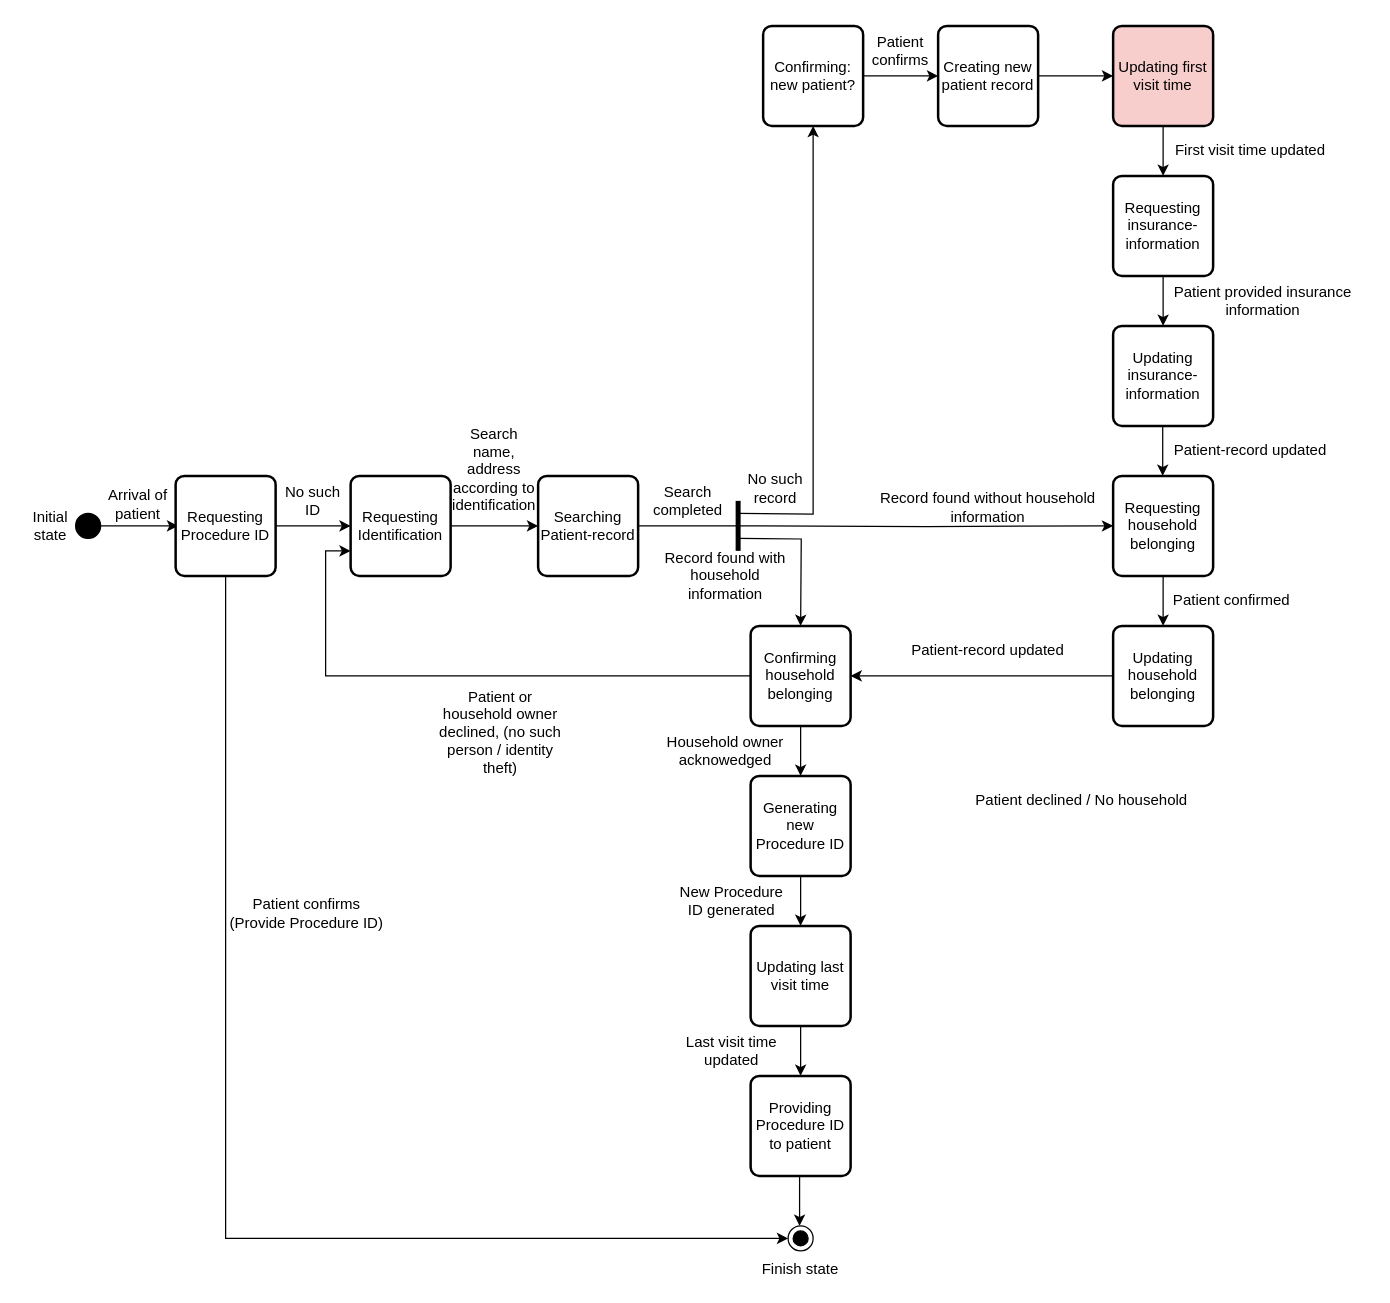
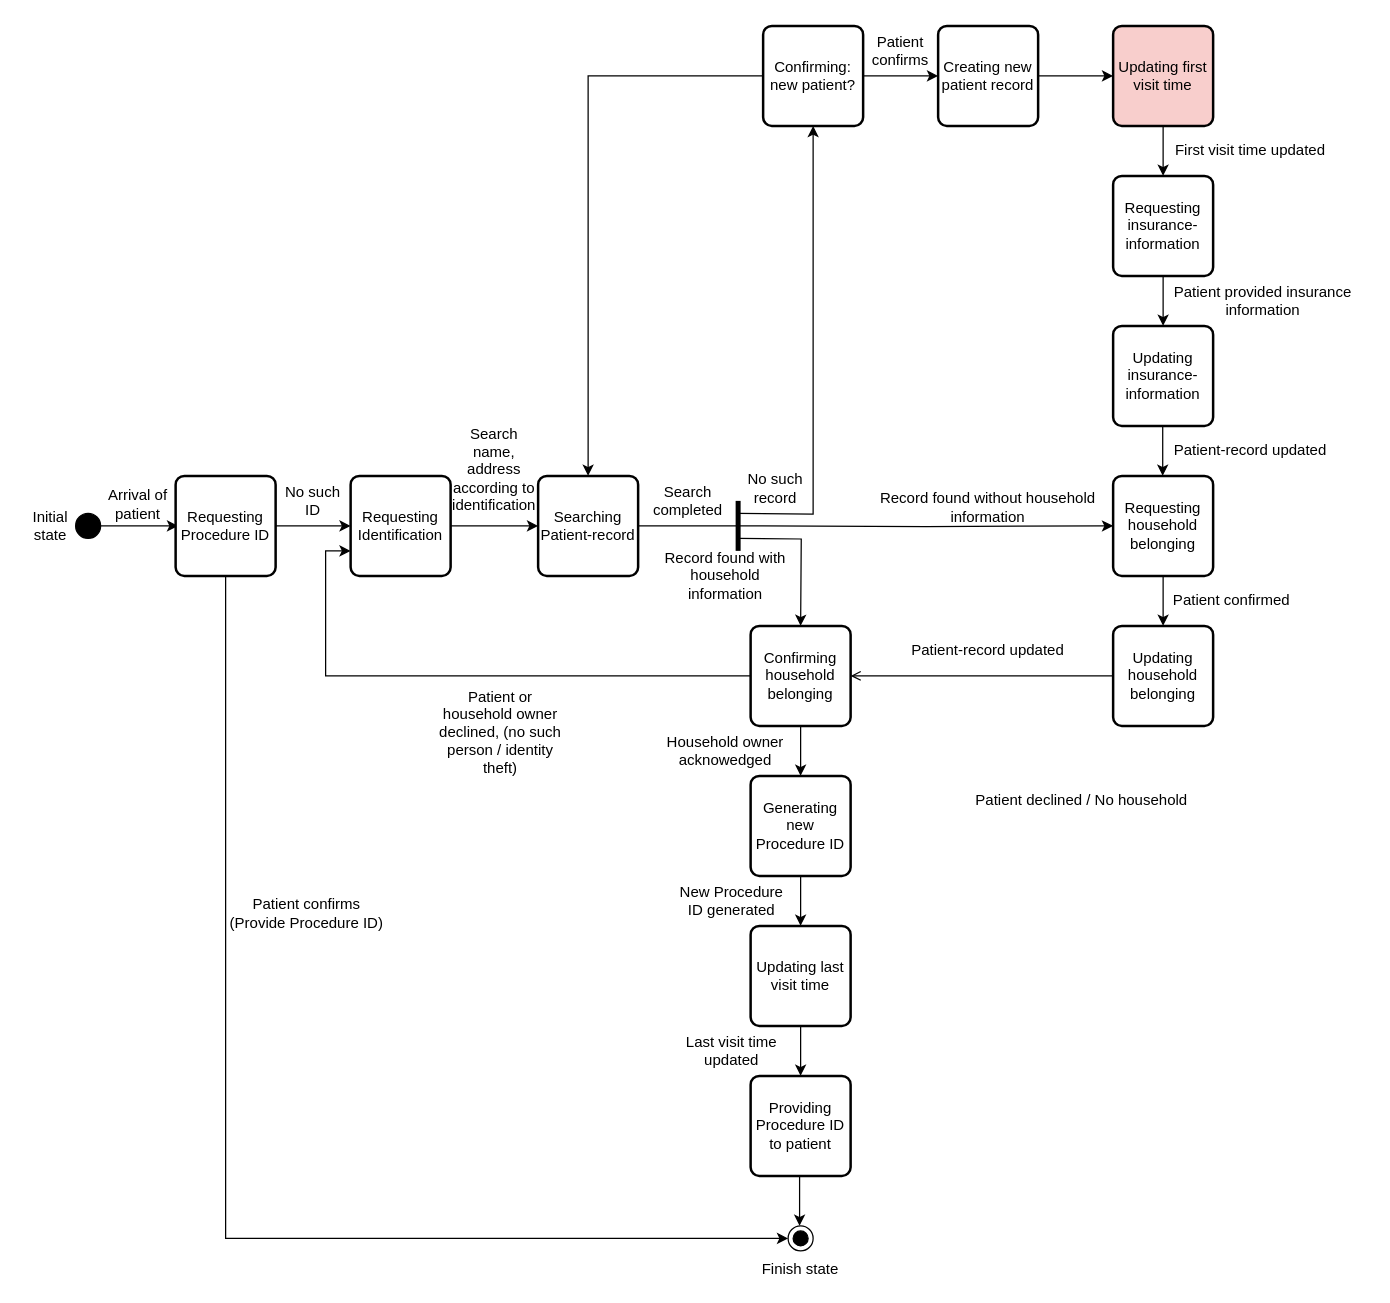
none -> (588, 184)
(861, 676) -> (858, 676)
